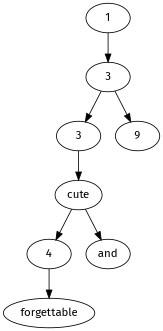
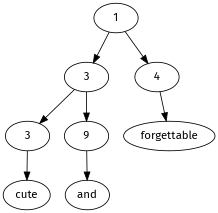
(66, 221) -> (134, 44)
(91, 221) -> (87, 162)
